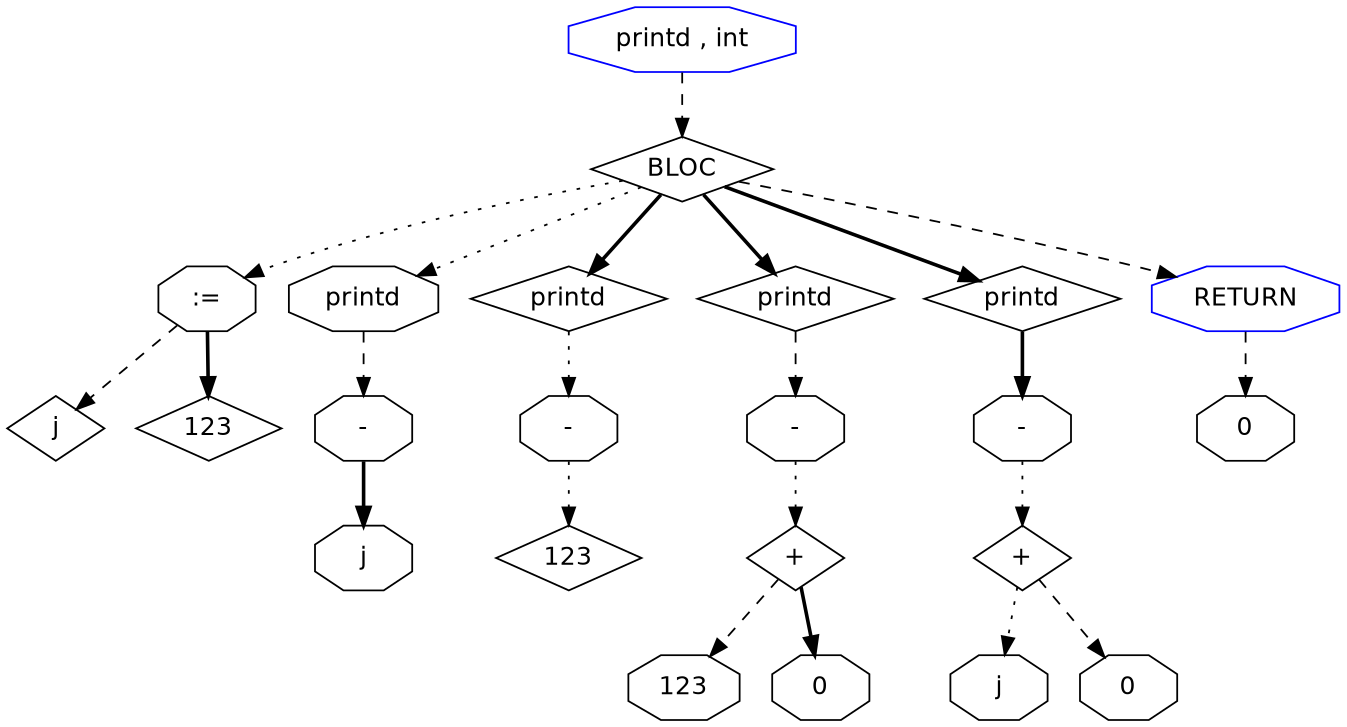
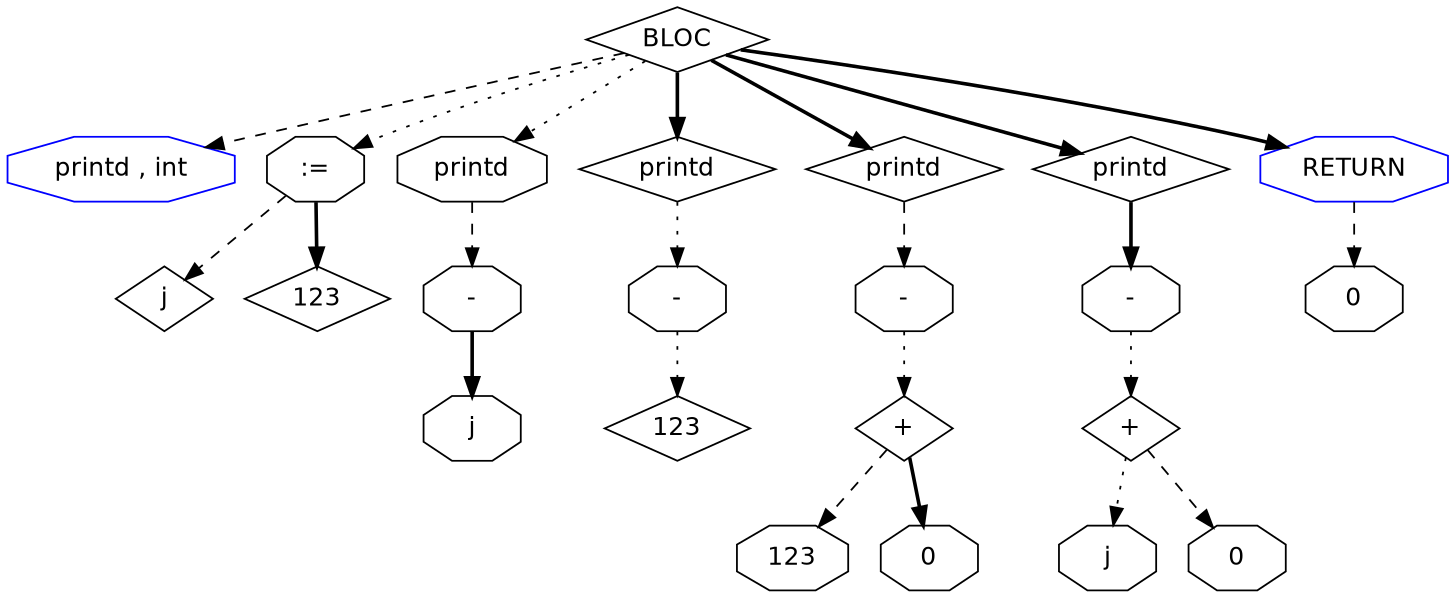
(682, 96) -> (424, 98)
(949, 224) -> (1005, 91)
